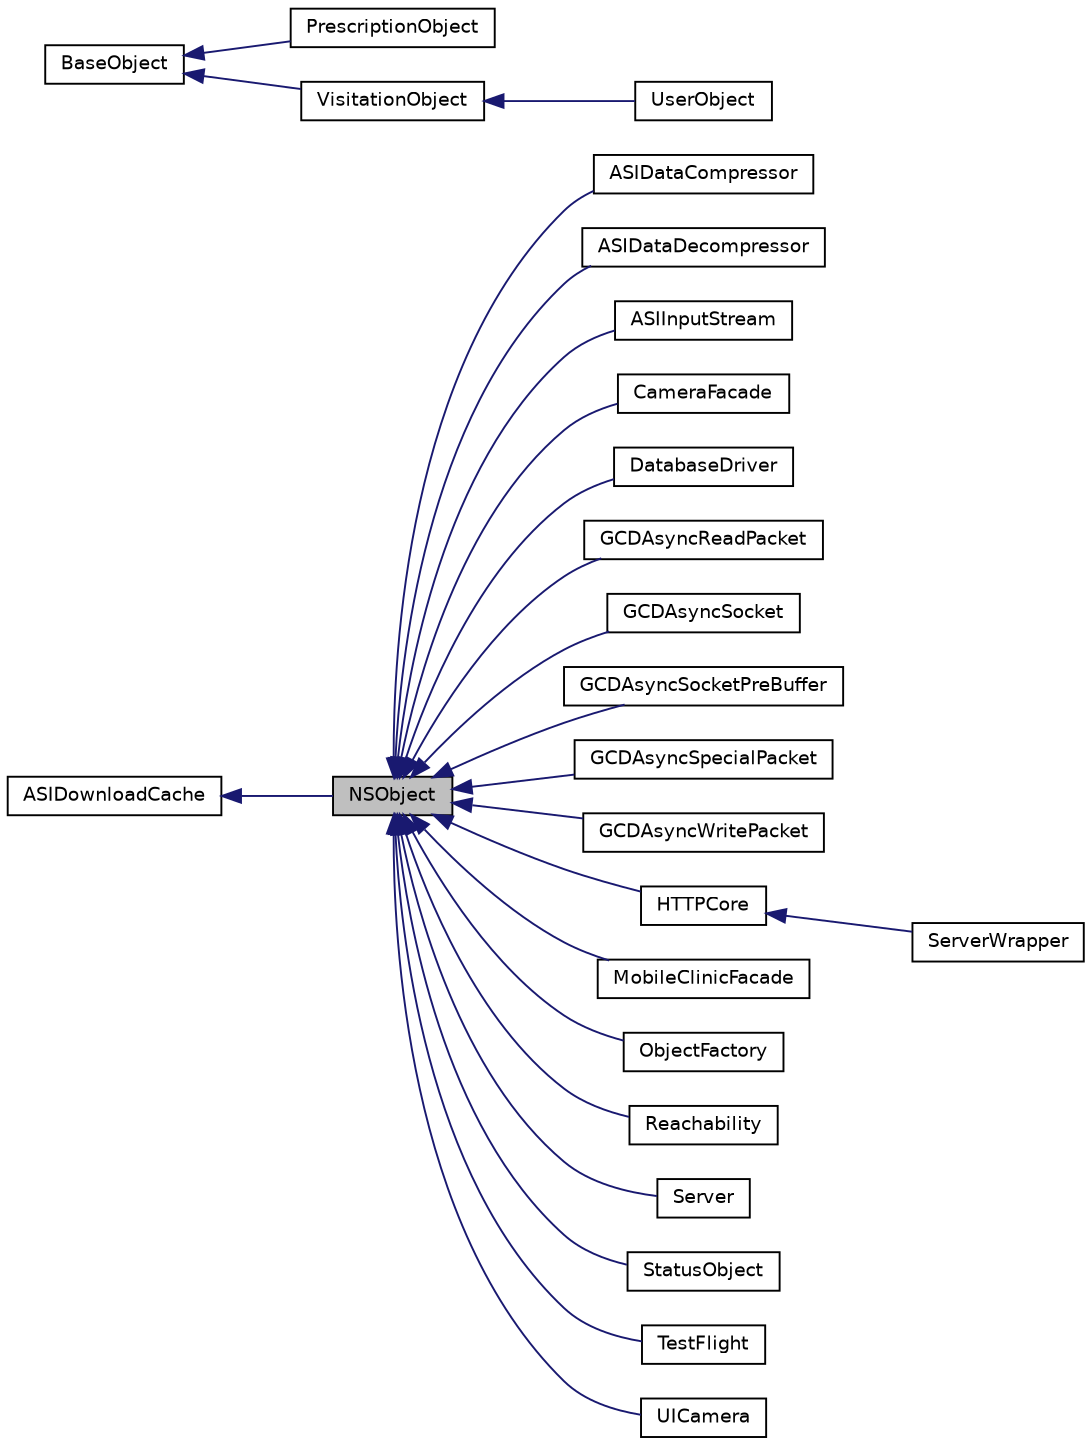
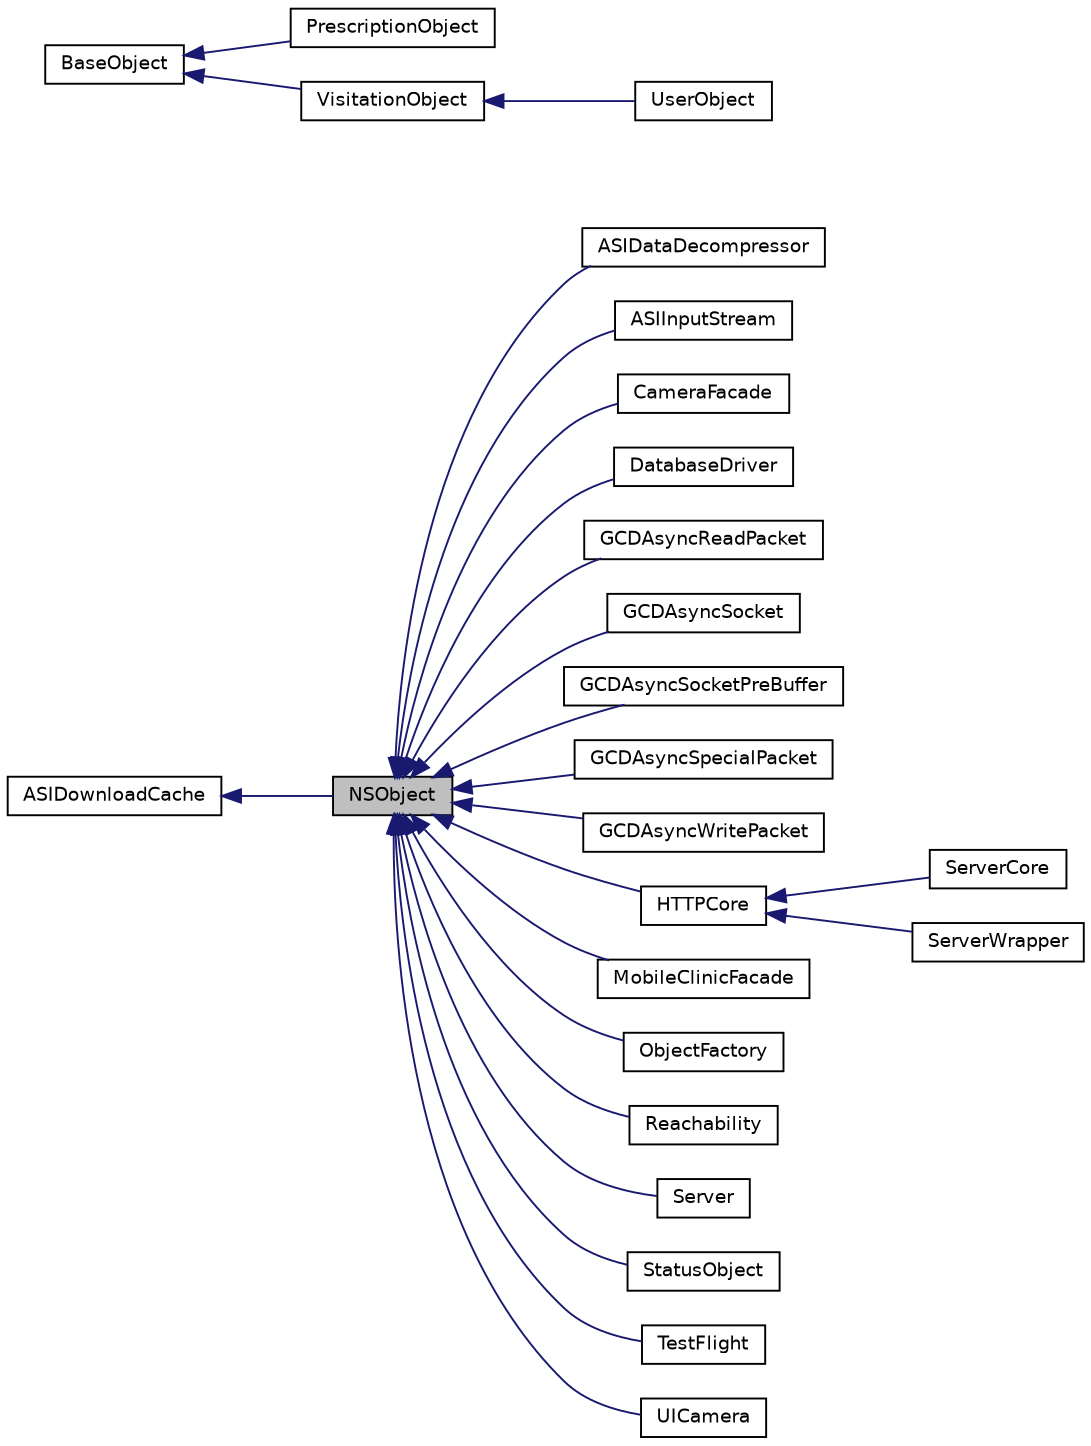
(704, 174) -> none
none -> (998, 869)
